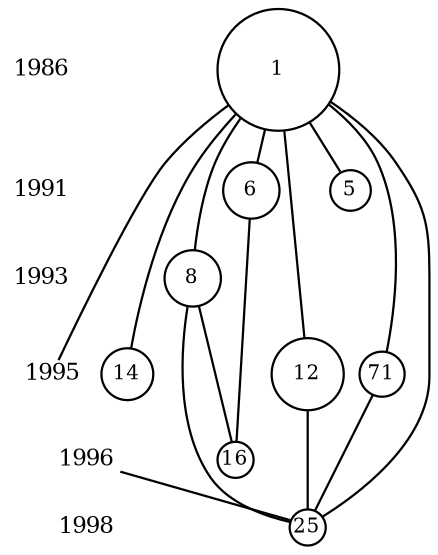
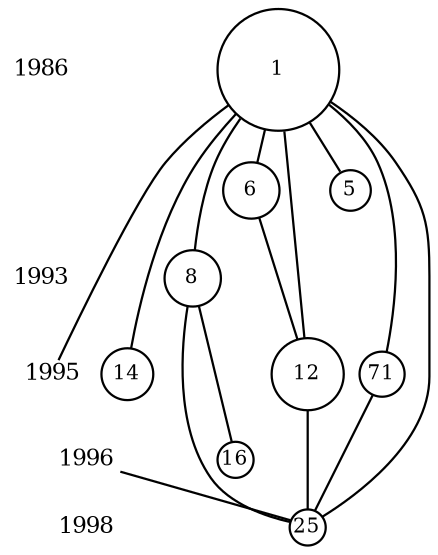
(42, 190) -> none
(243, 330) -> (278, 278)
